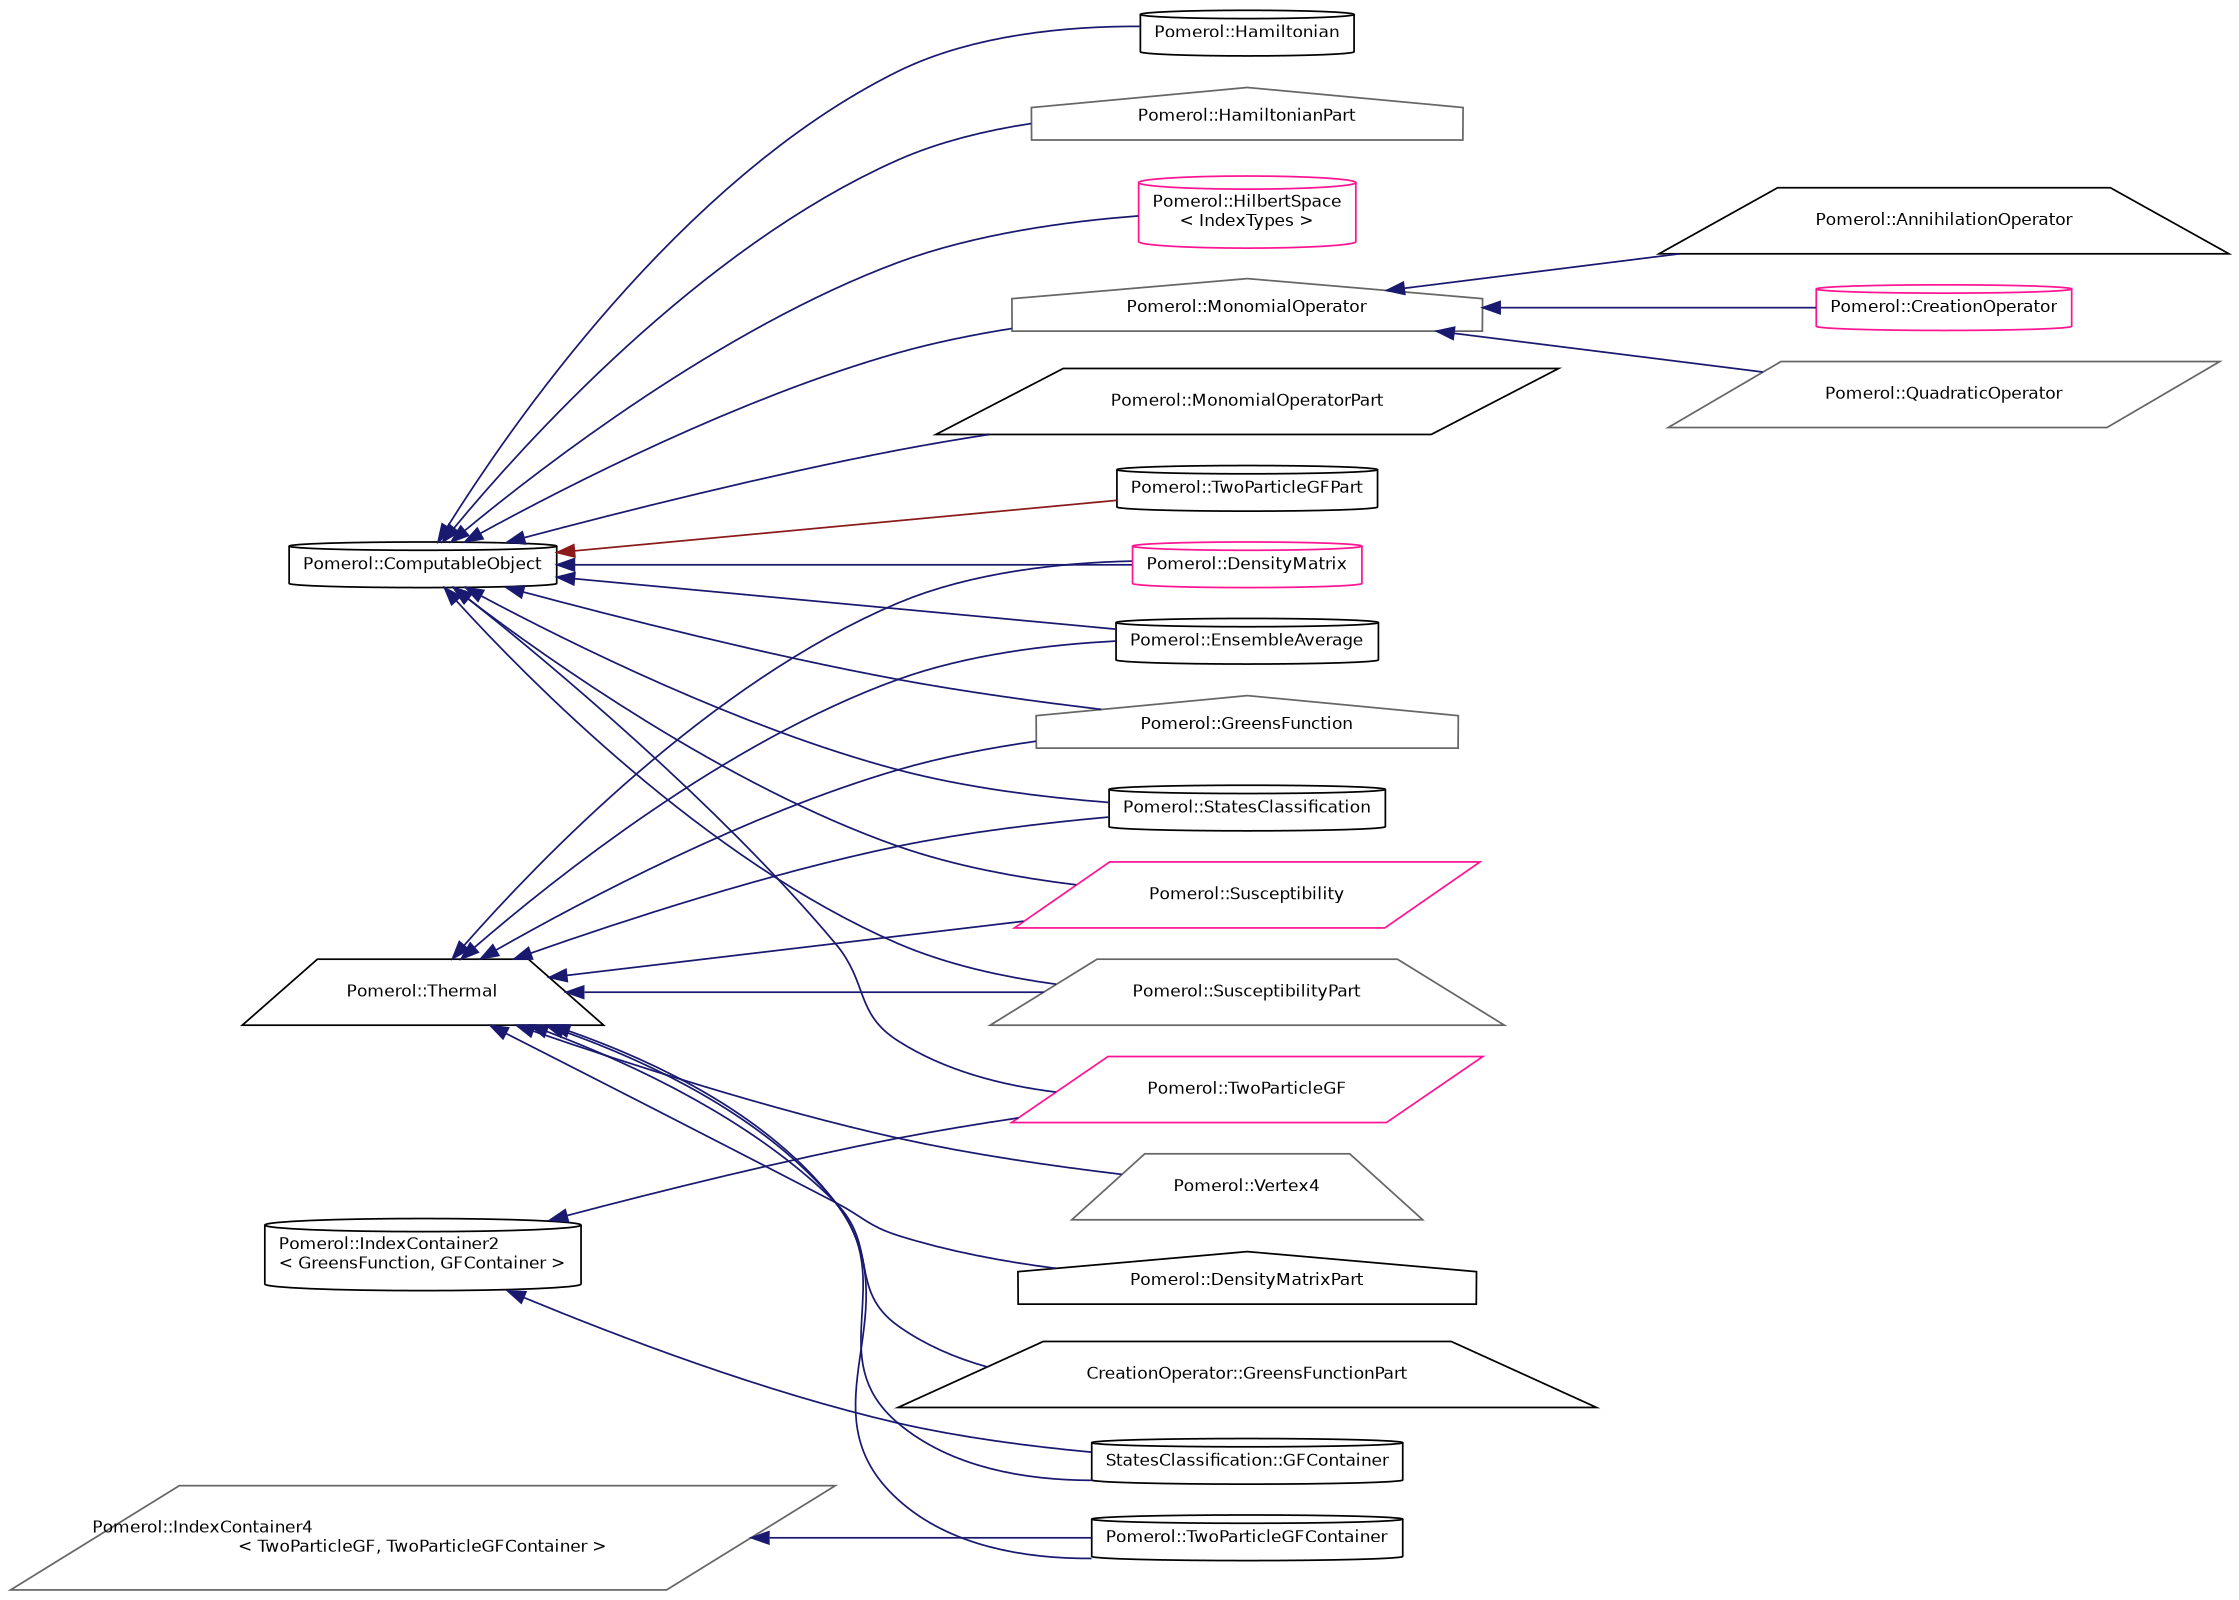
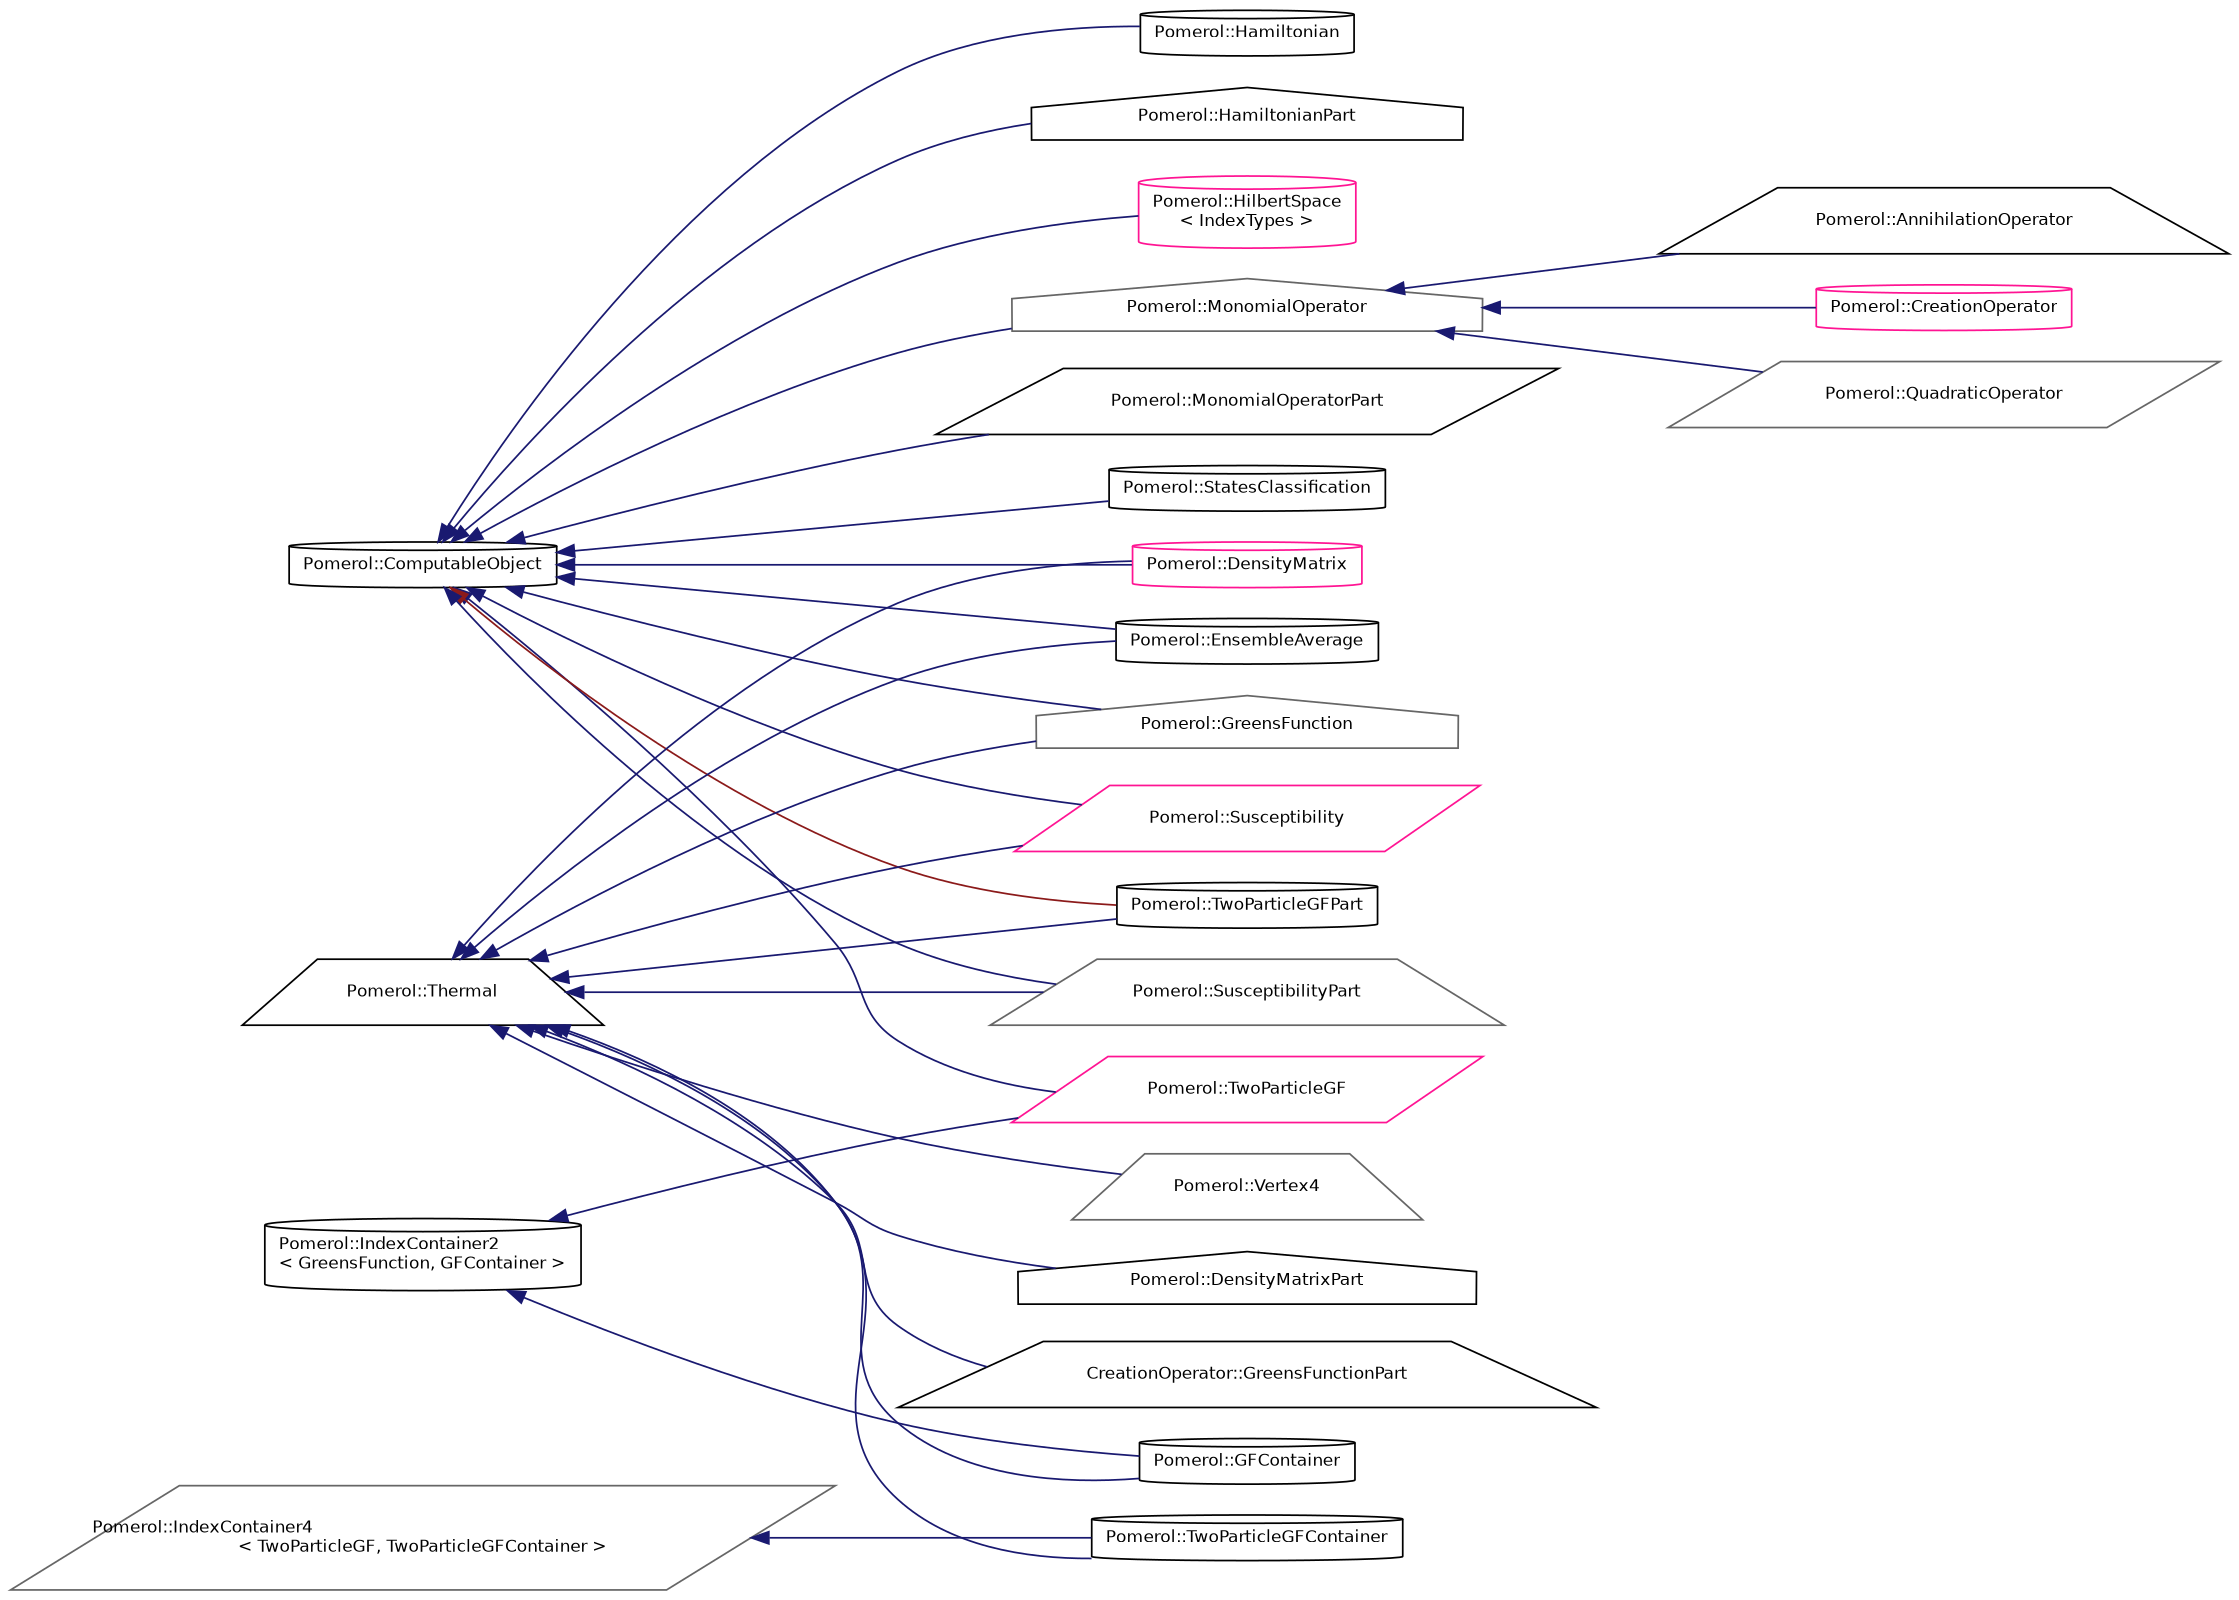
(1247, 117) -> (1247, 117)
(815, 866) -> (856, 947)
(1247, 1461) -> (1247, 1461)
